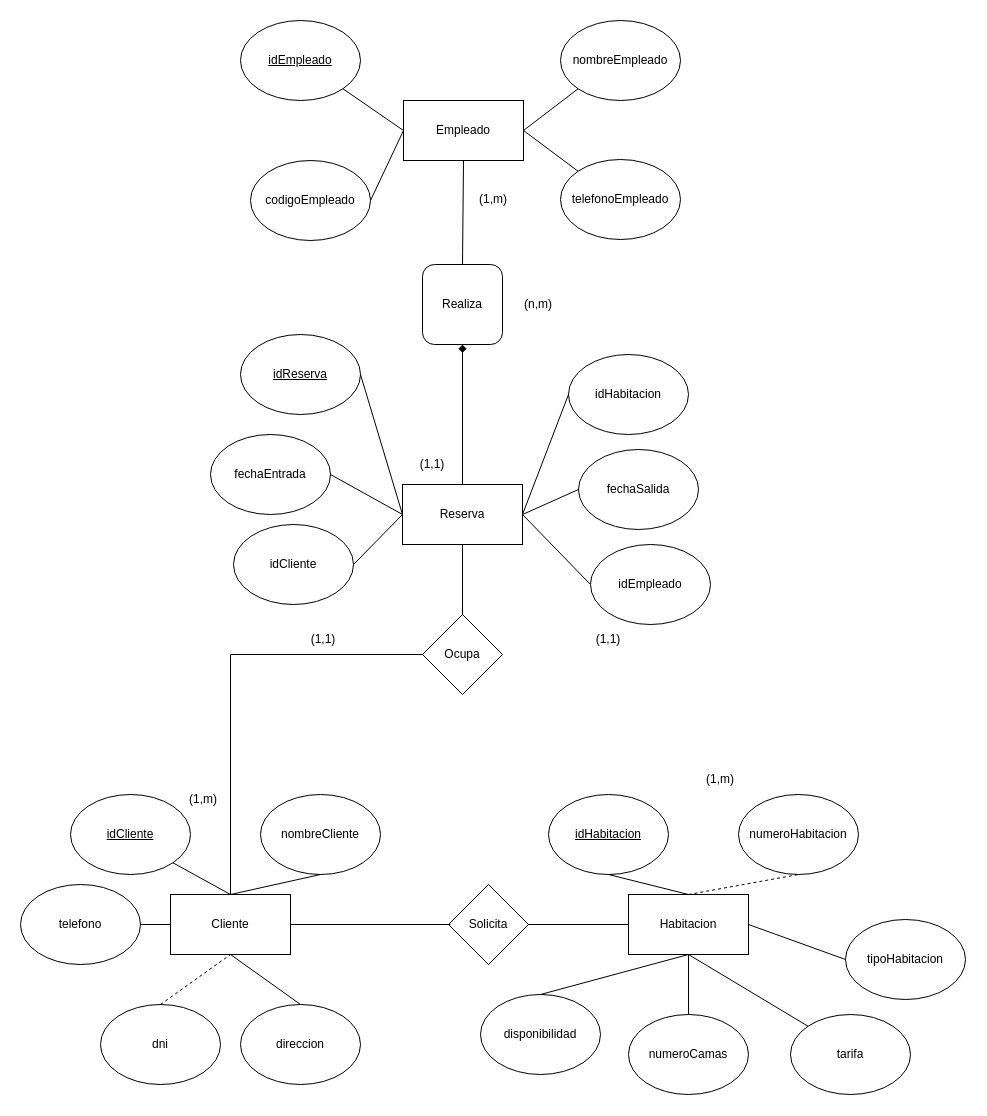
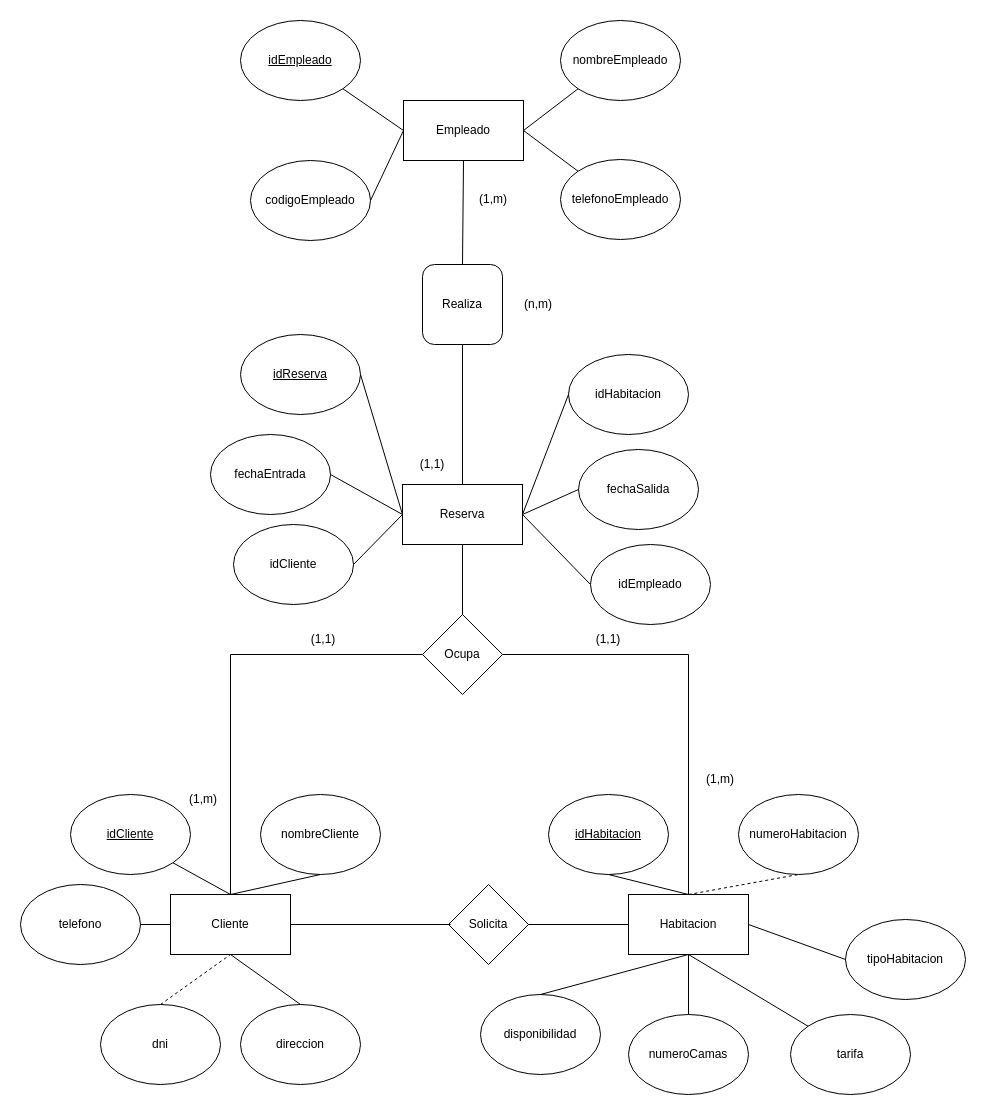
(463, 353) -> (463, 349)
none -> (689, 681)
